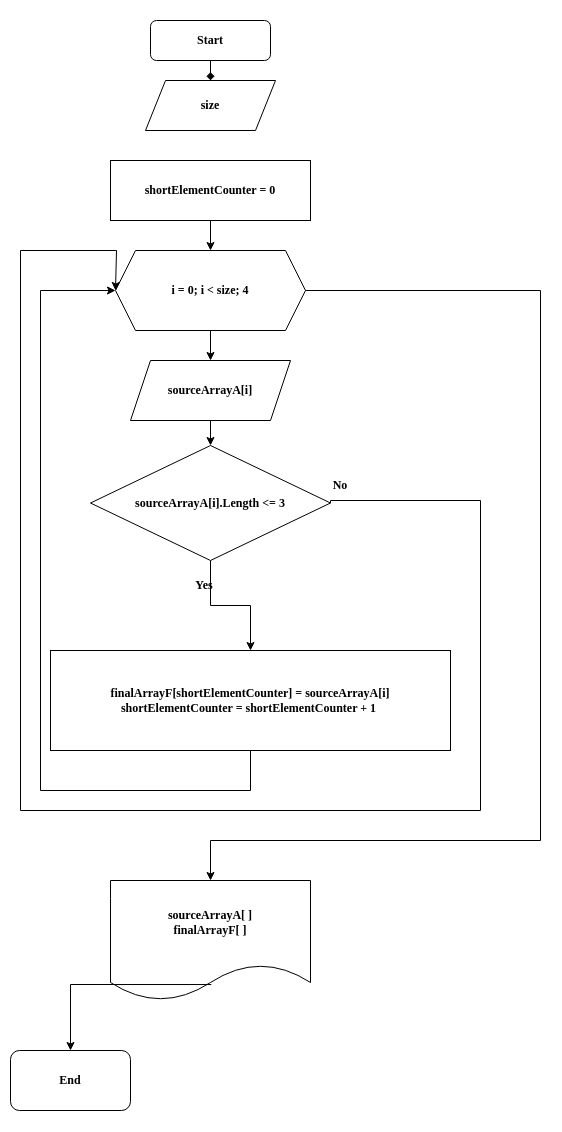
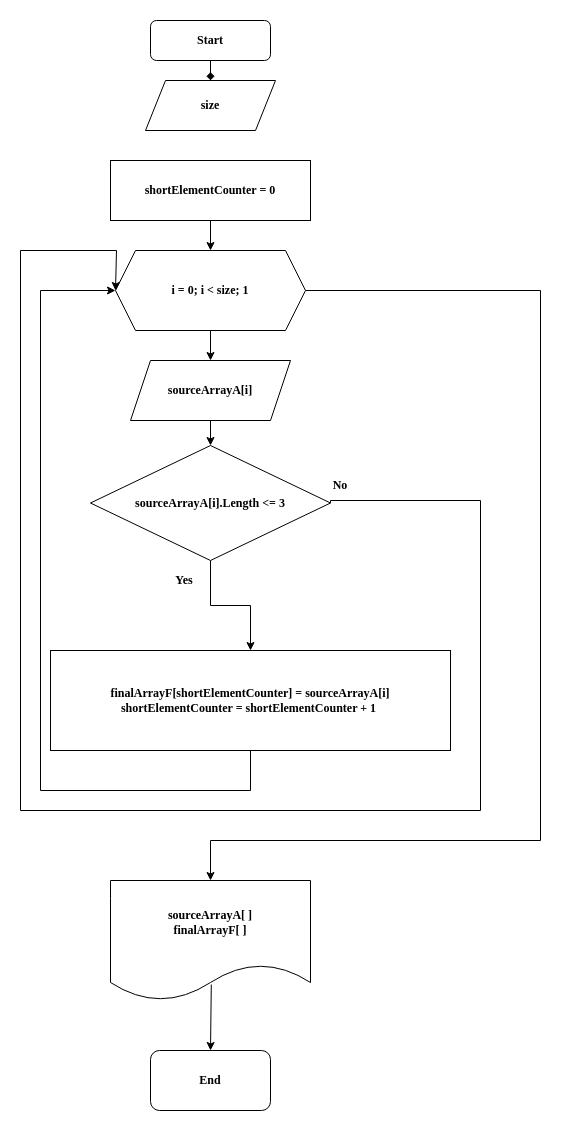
(211, 291) -> (211, 291)
(205, 586) -> (185, 581)
(71, 1081) -> (211, 1081)
